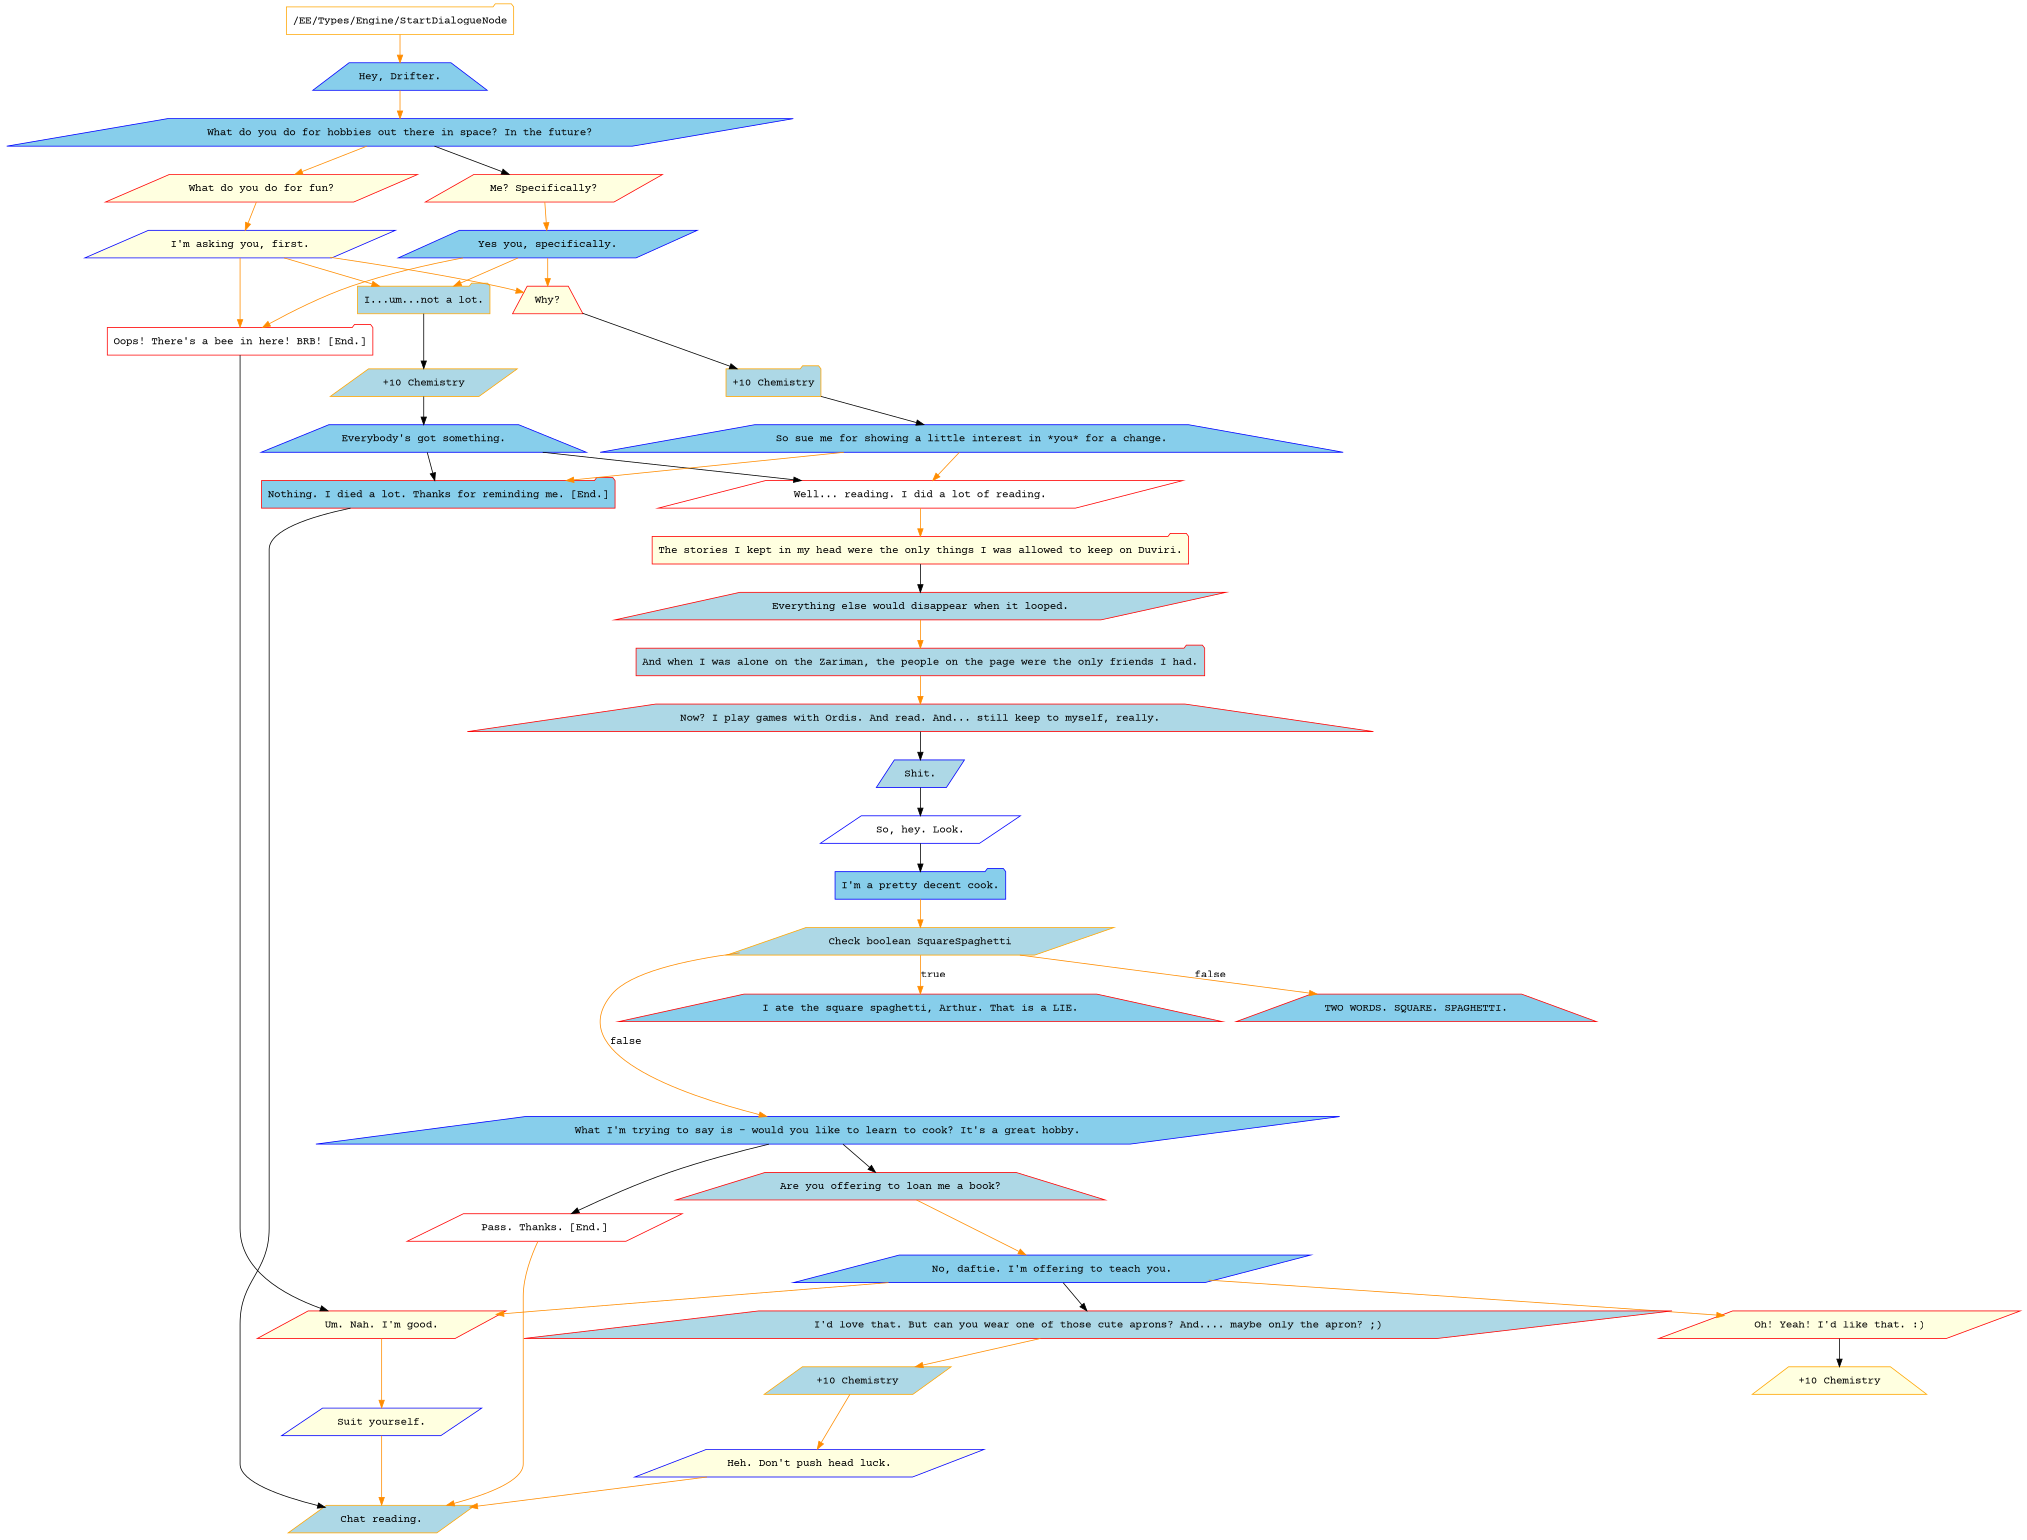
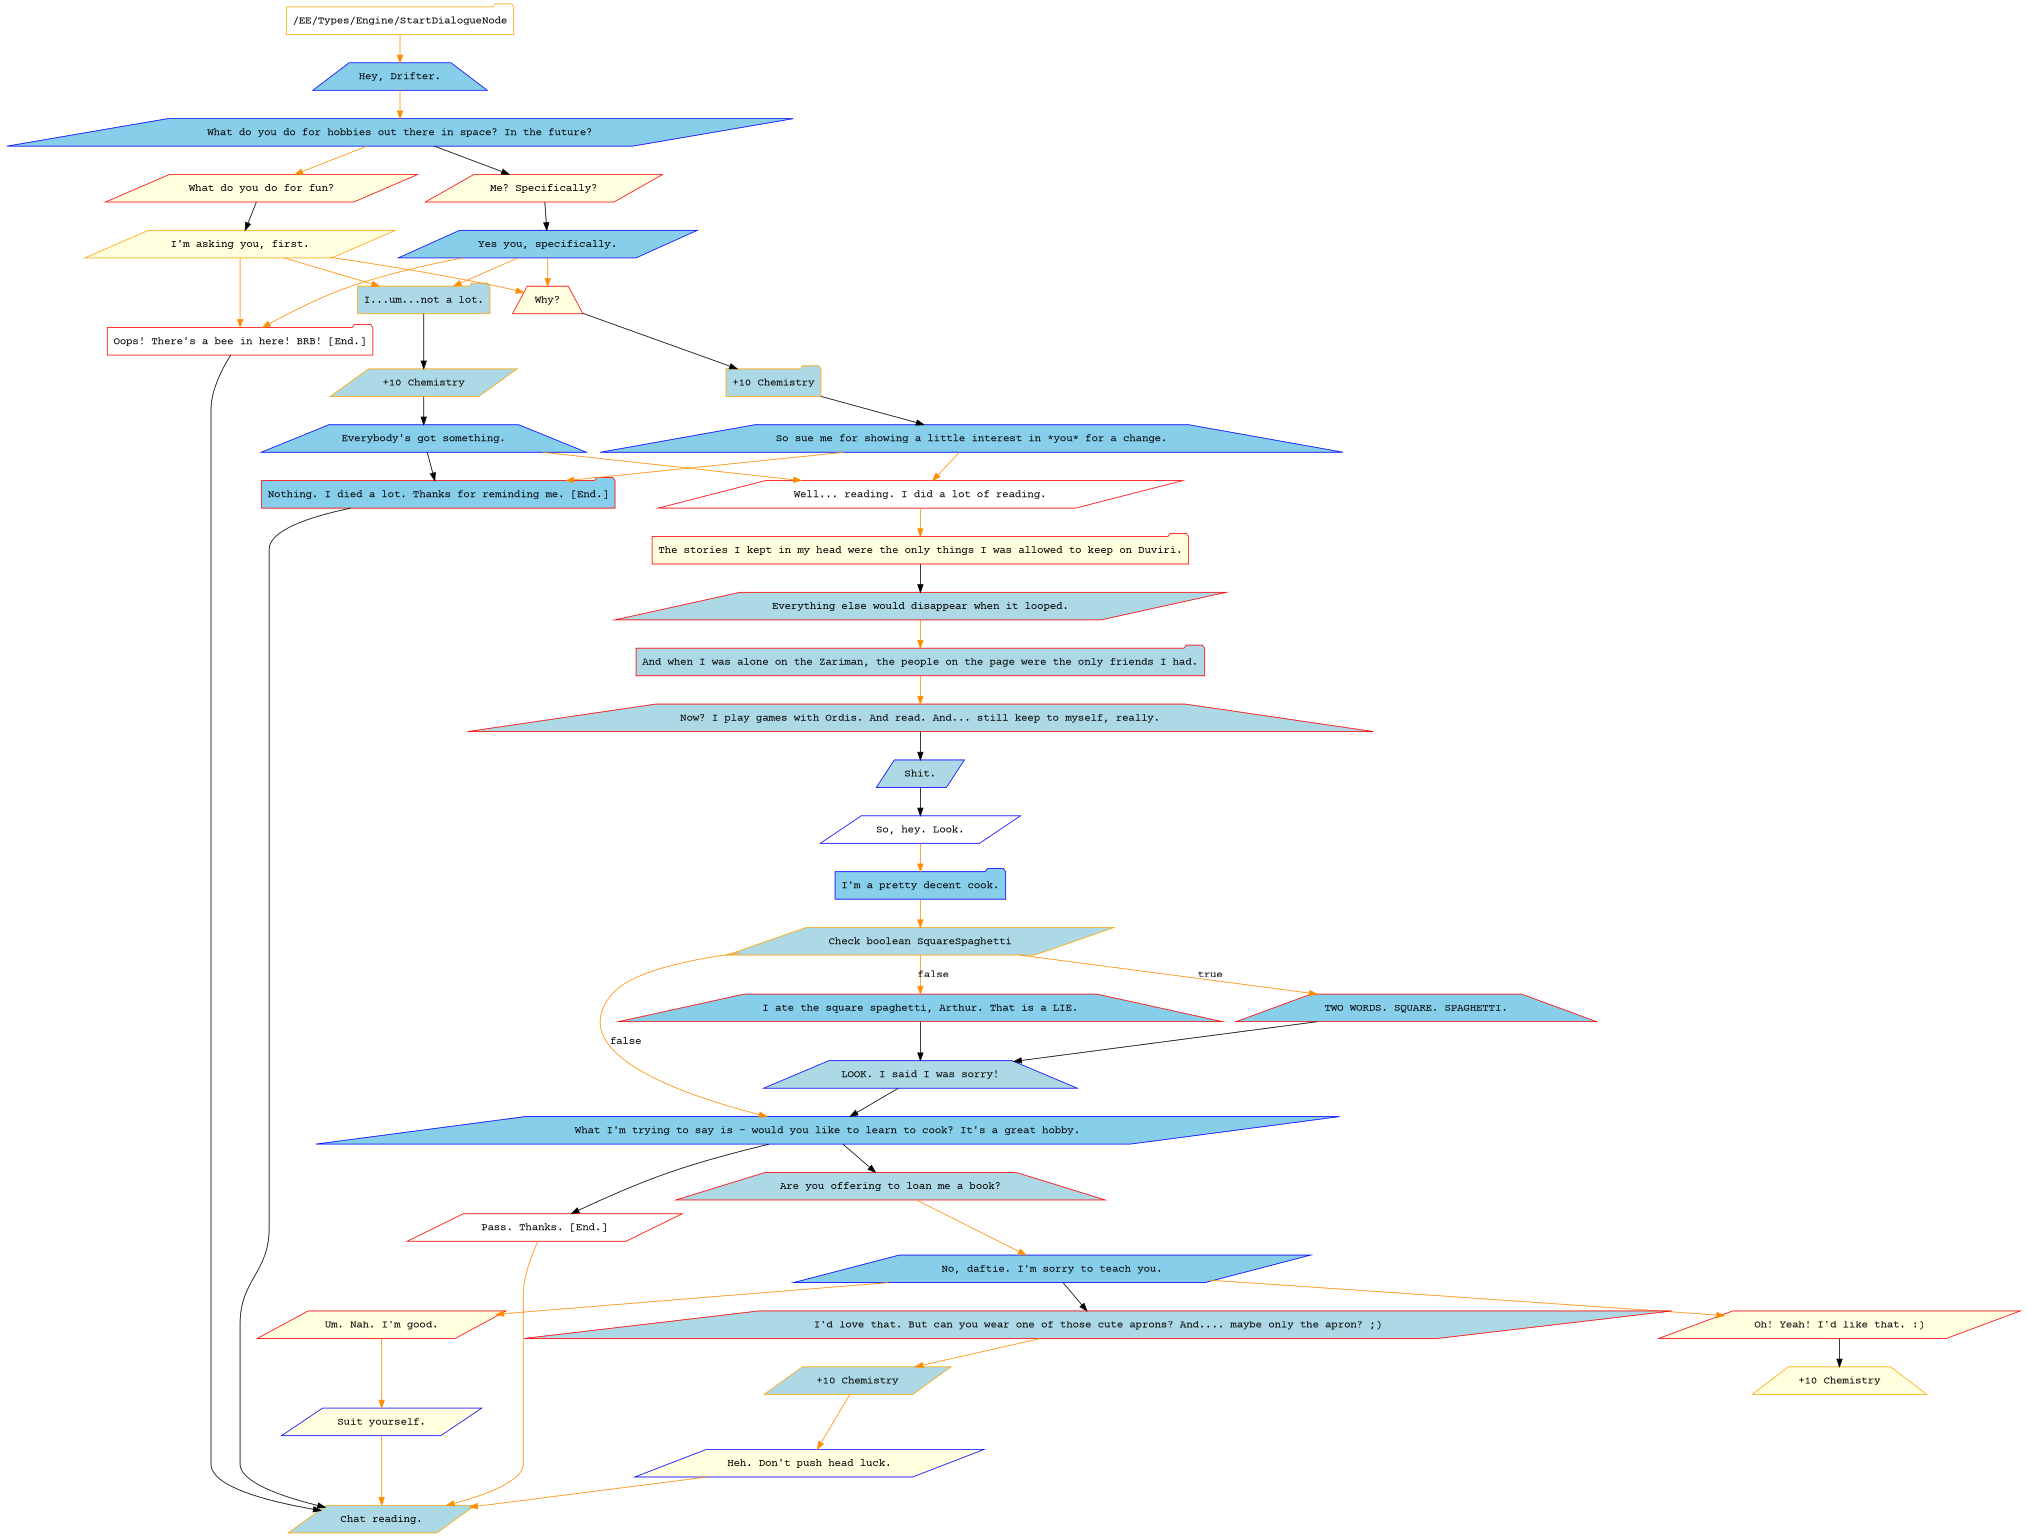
(546, 212) -> (546, 212)
(252, 213) -> (252, 213)
(240, 244) -> (240, 244)
(662, 465) -> (662, 465)
(240, 852) -> (211, 966)
(920, 854) -> (920, 854)
(933, 975) -> (933, 975)
(1210, 975) -> (1210, 975)
none -> (920, 1074)
(1052, 1269) -> (1052, 1269)
